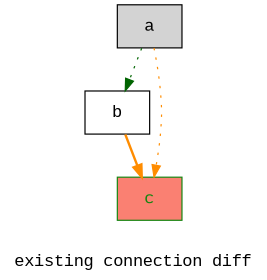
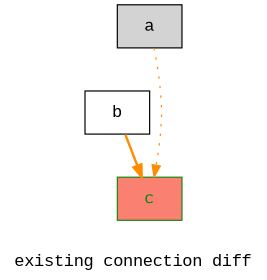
(136, 64) -> none
